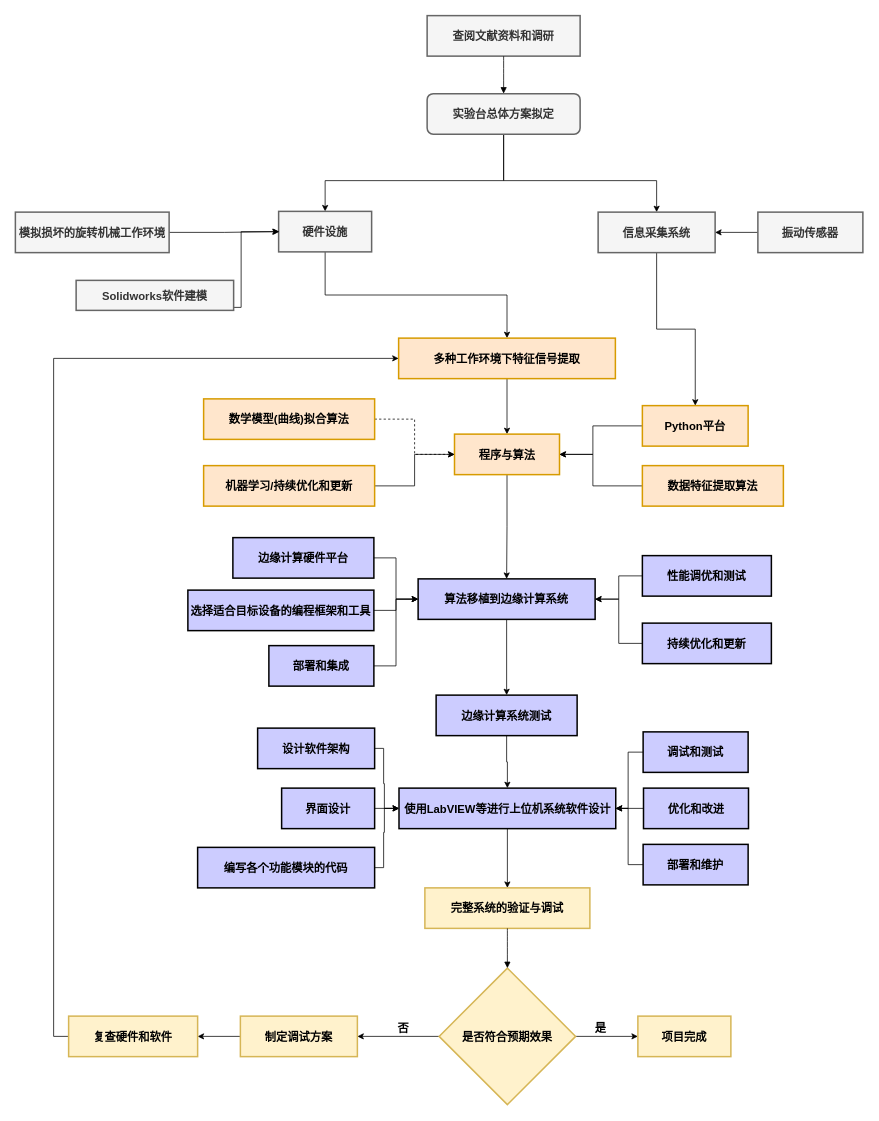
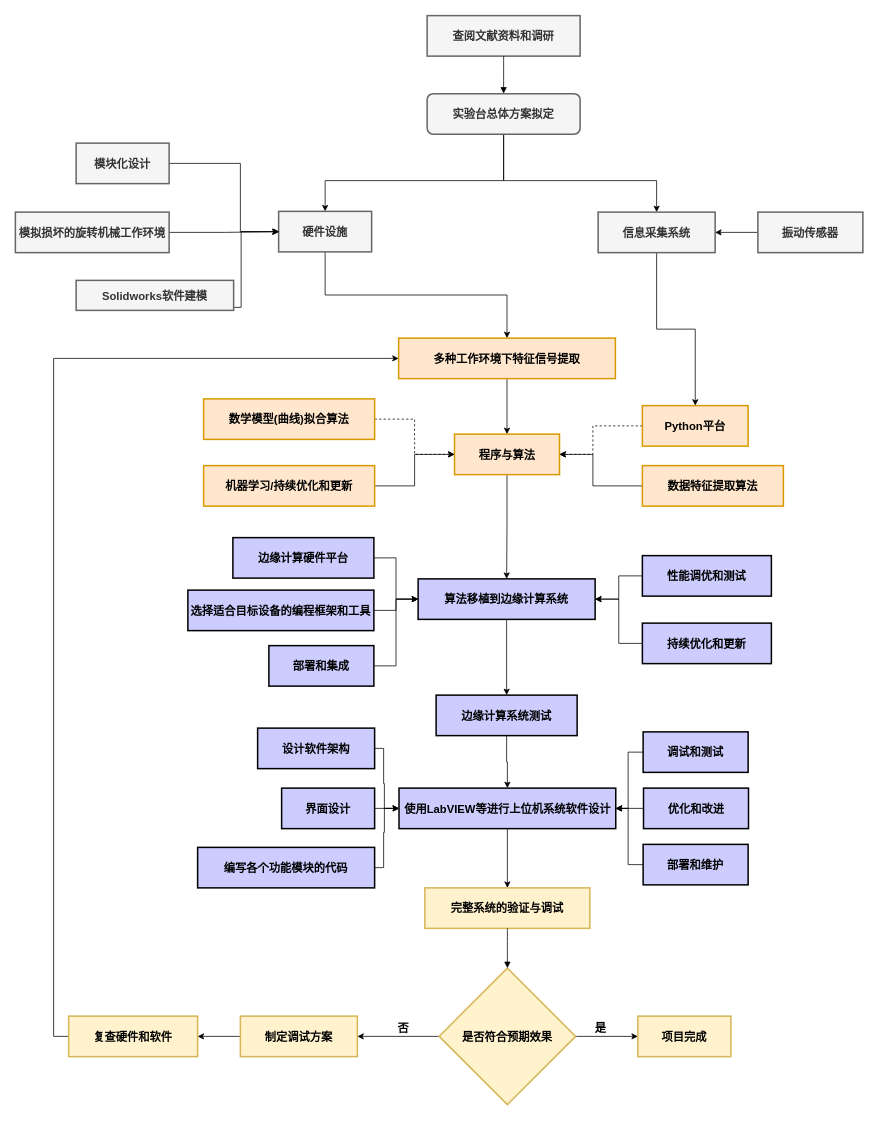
none -> (123, 163)
none -> (238, 163)
(604, 426) -> (604, 426)
